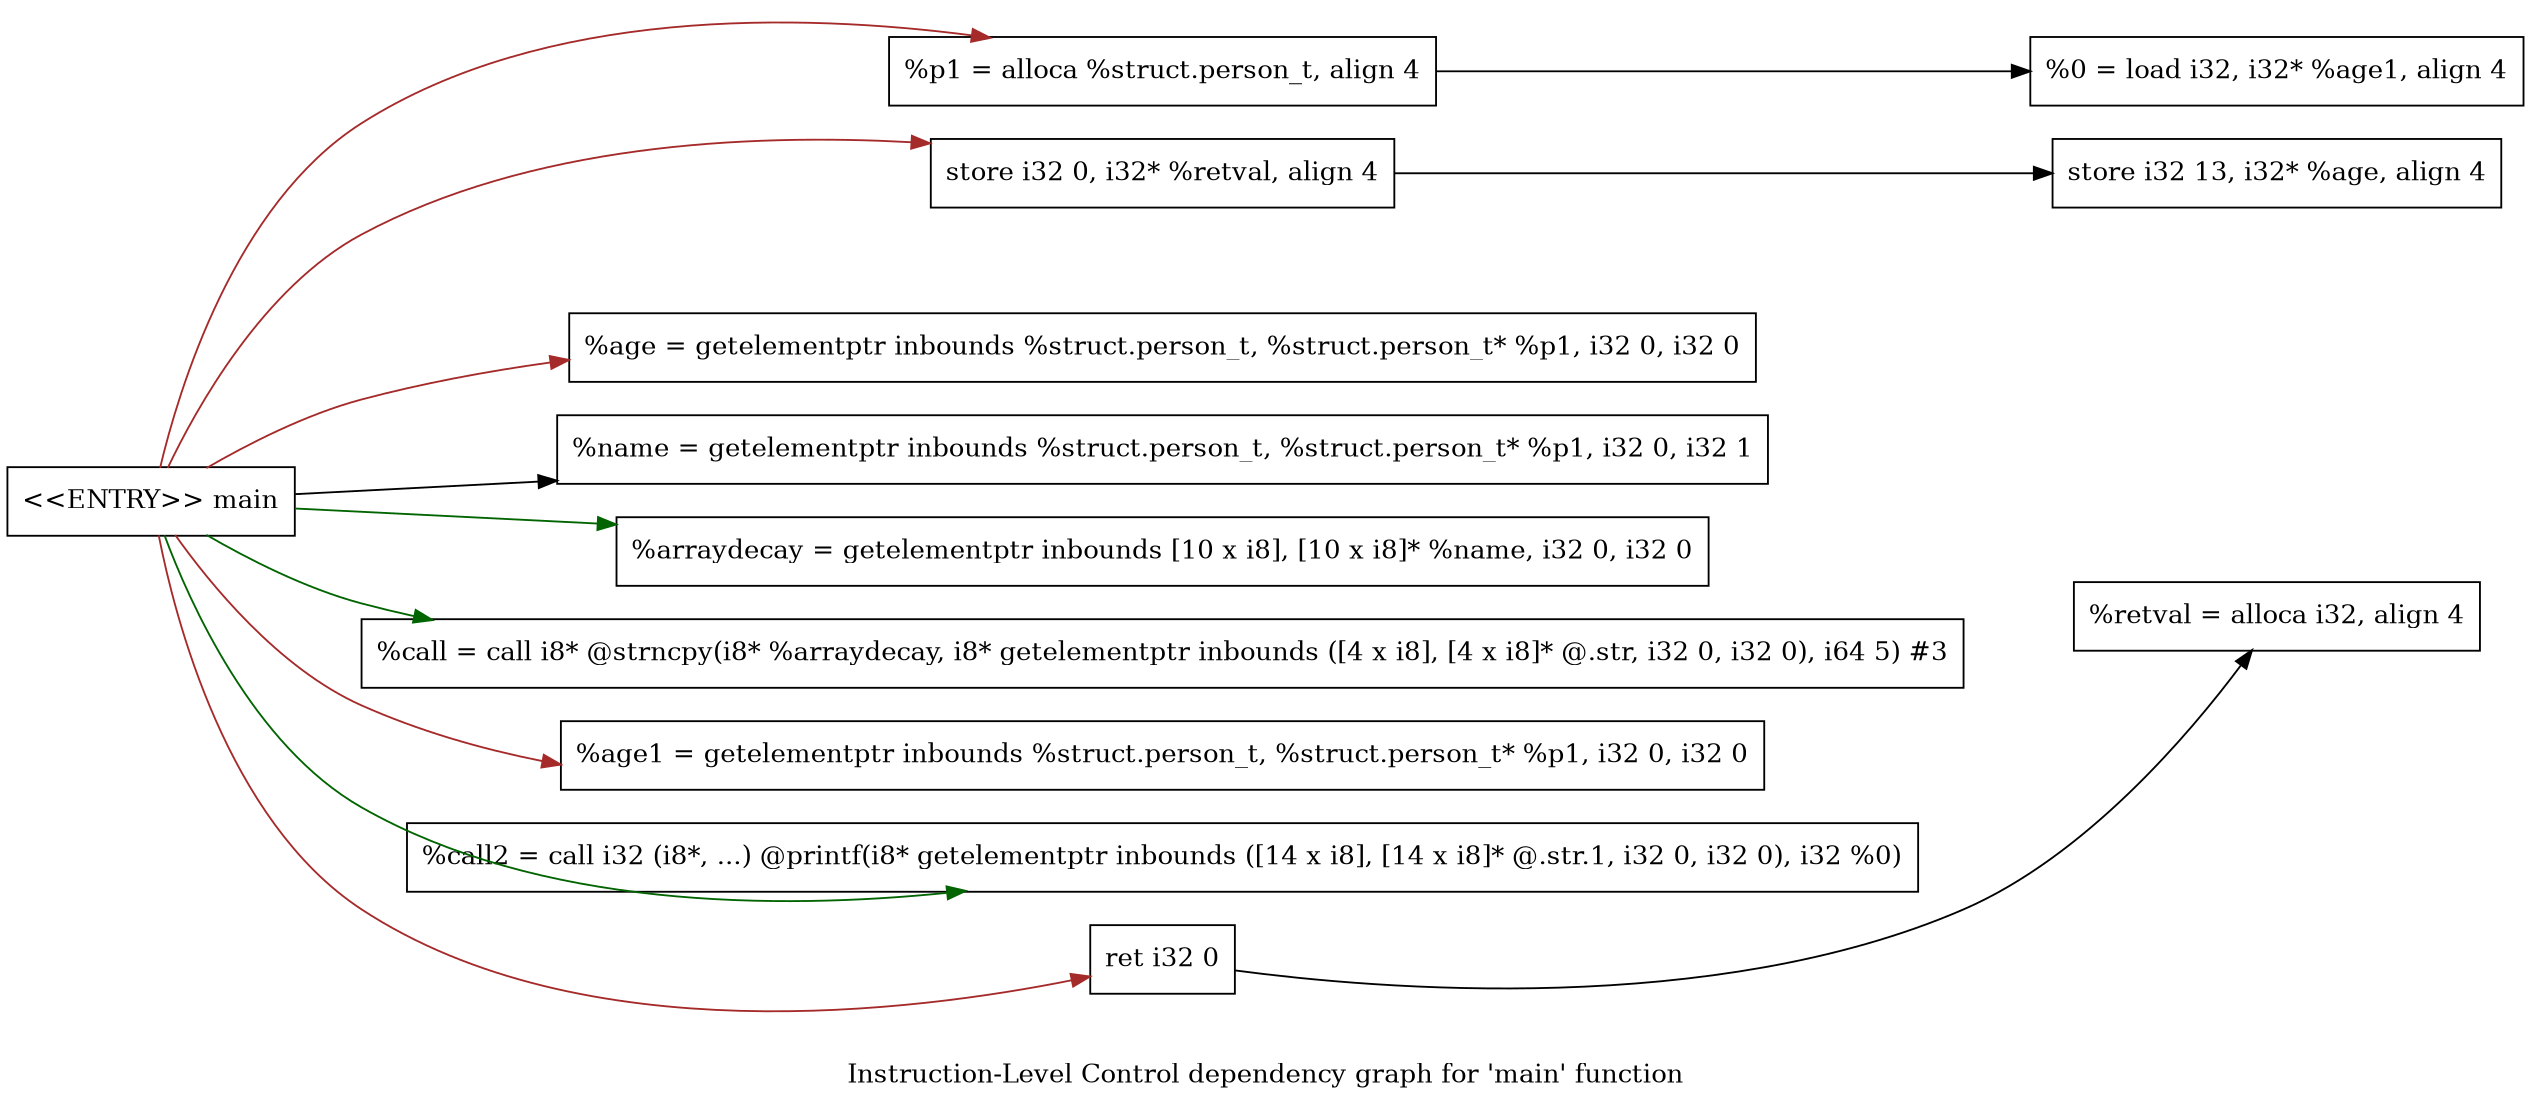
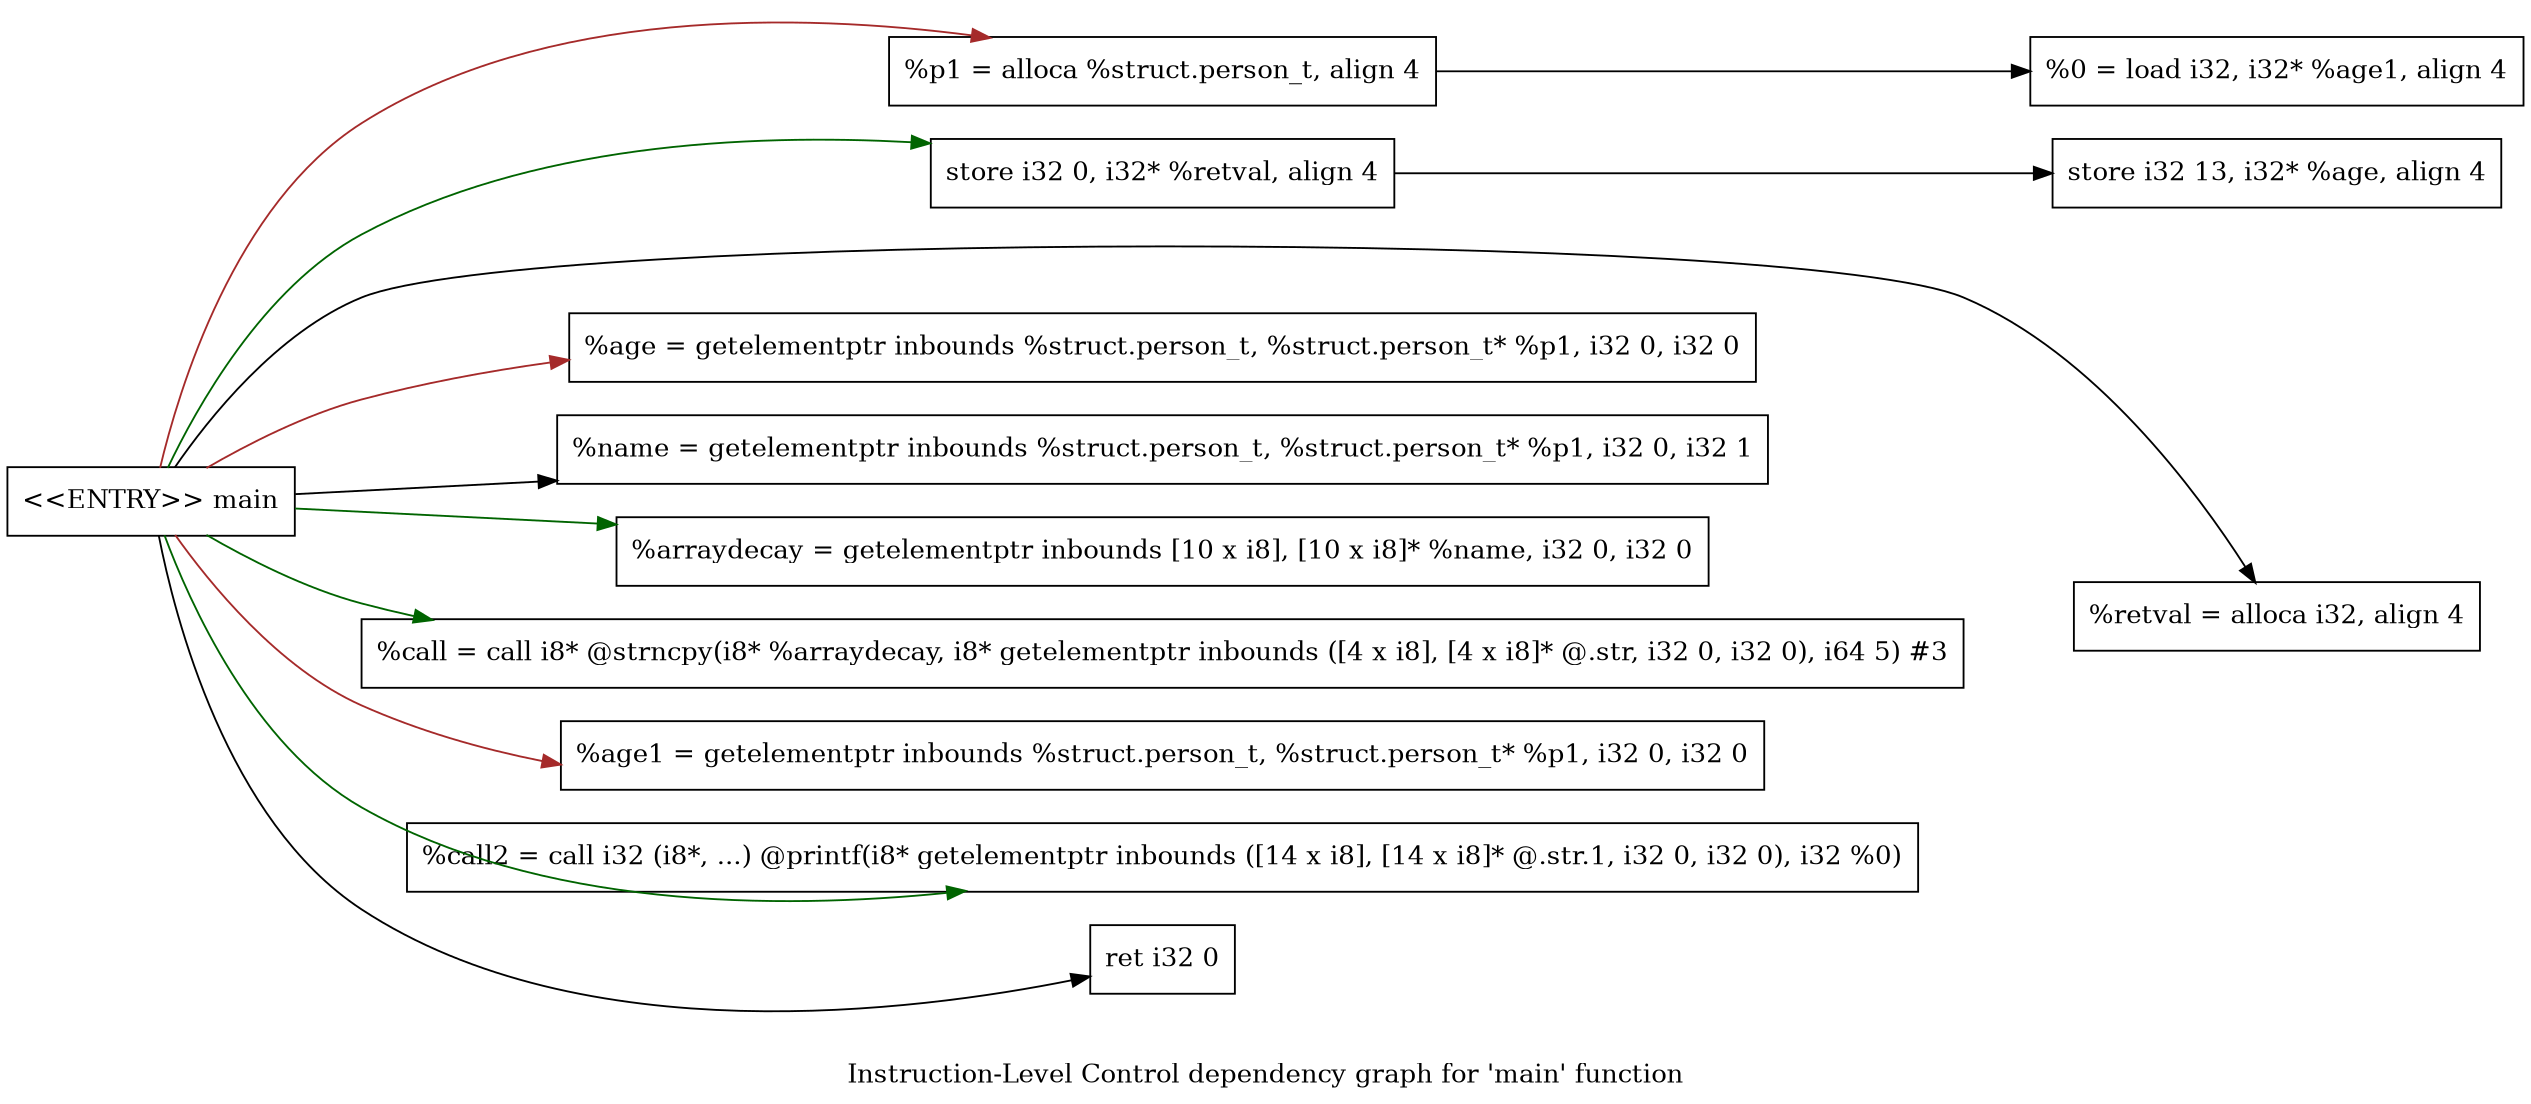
(480, 186) -> (480, 186)
(1788, 962) -> (1232, 247)
(495, 970) -> (495, 970)
